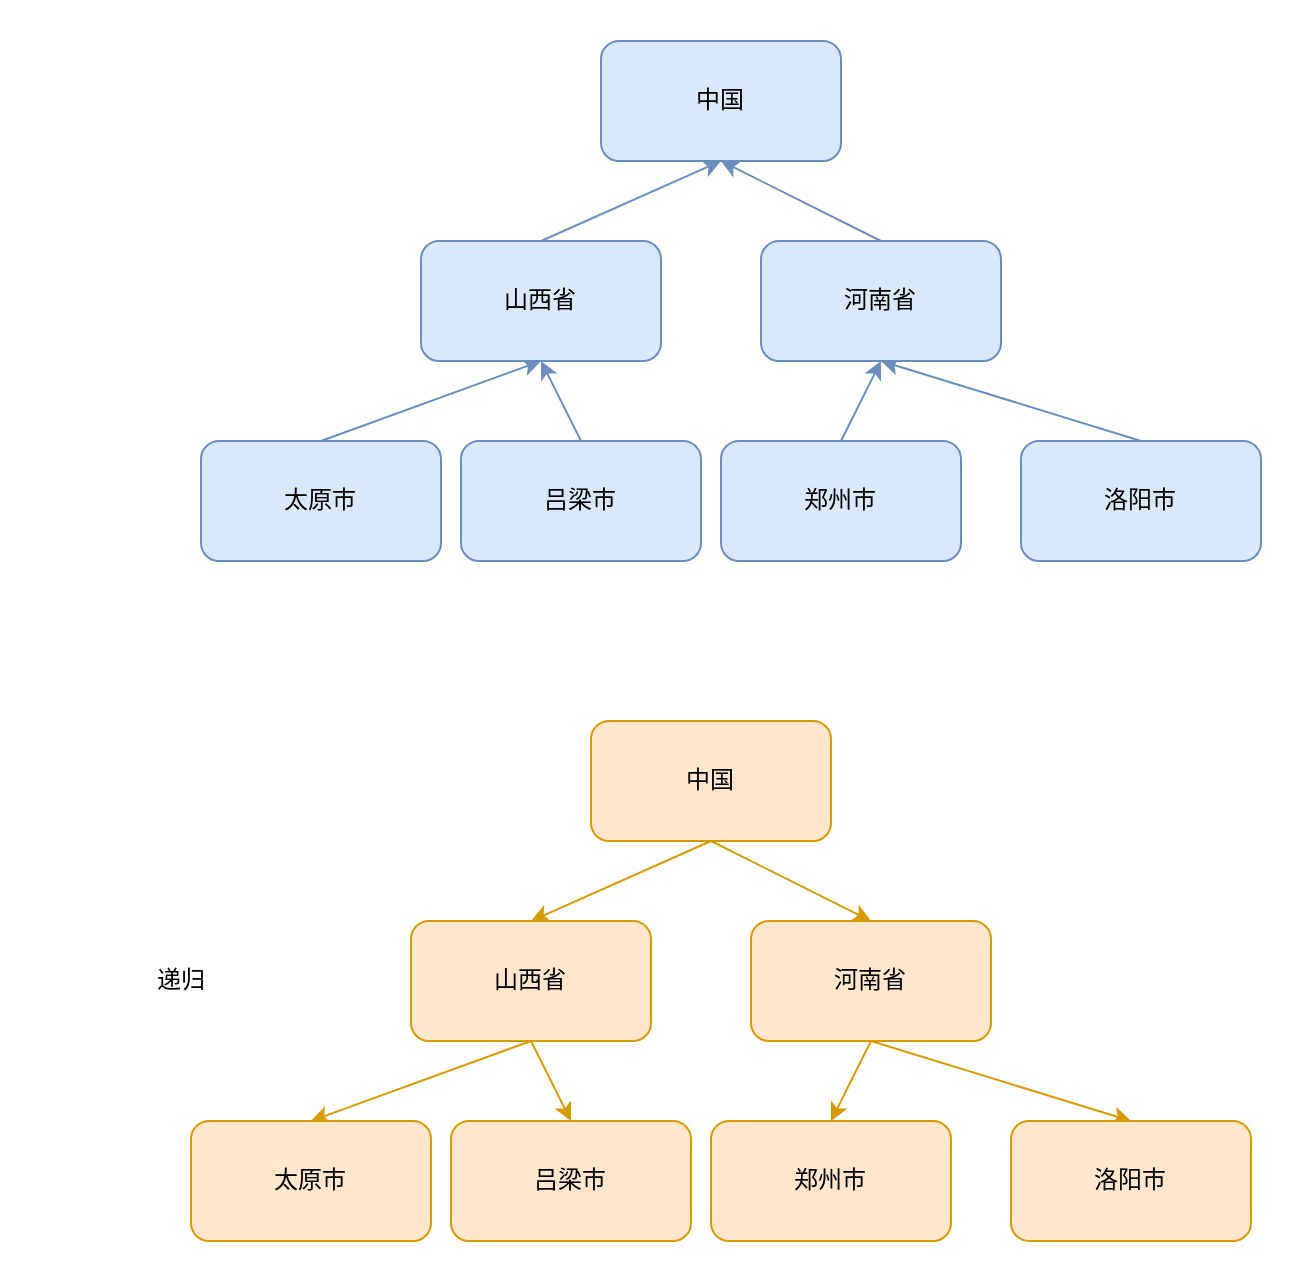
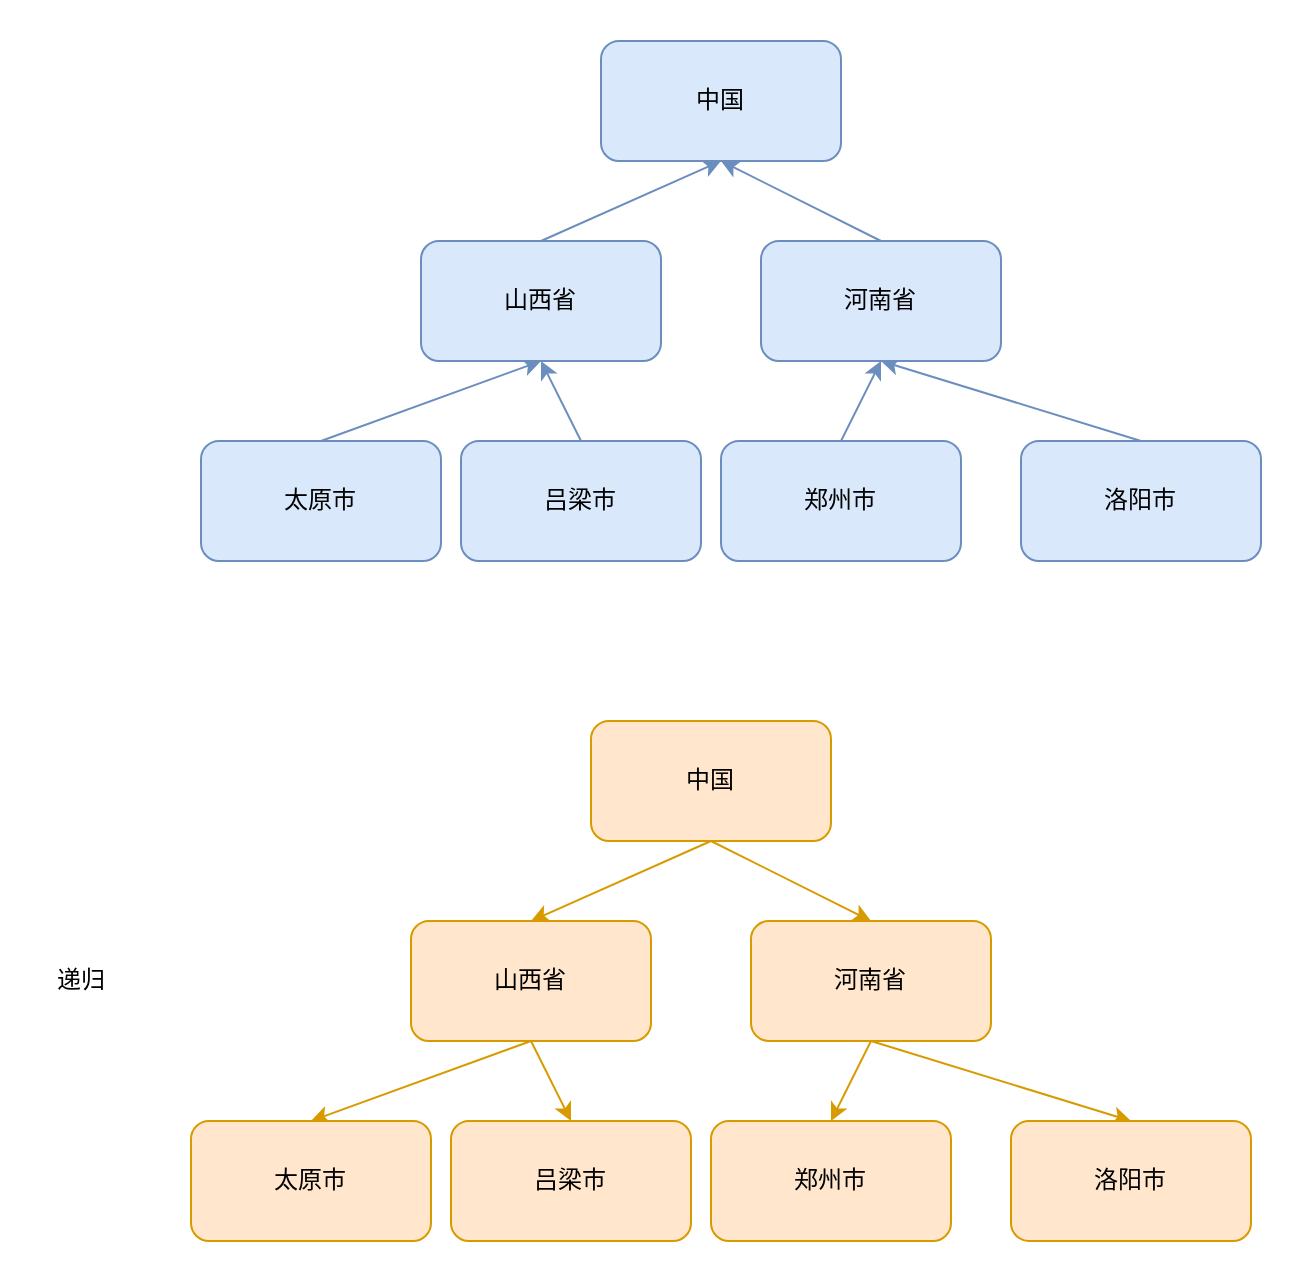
(181, 981) -> (81, 981)
